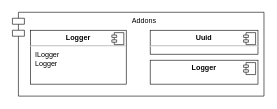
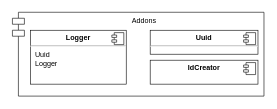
(44, 30) -> (42, 30)
(162, 60) -> (168, 60)
